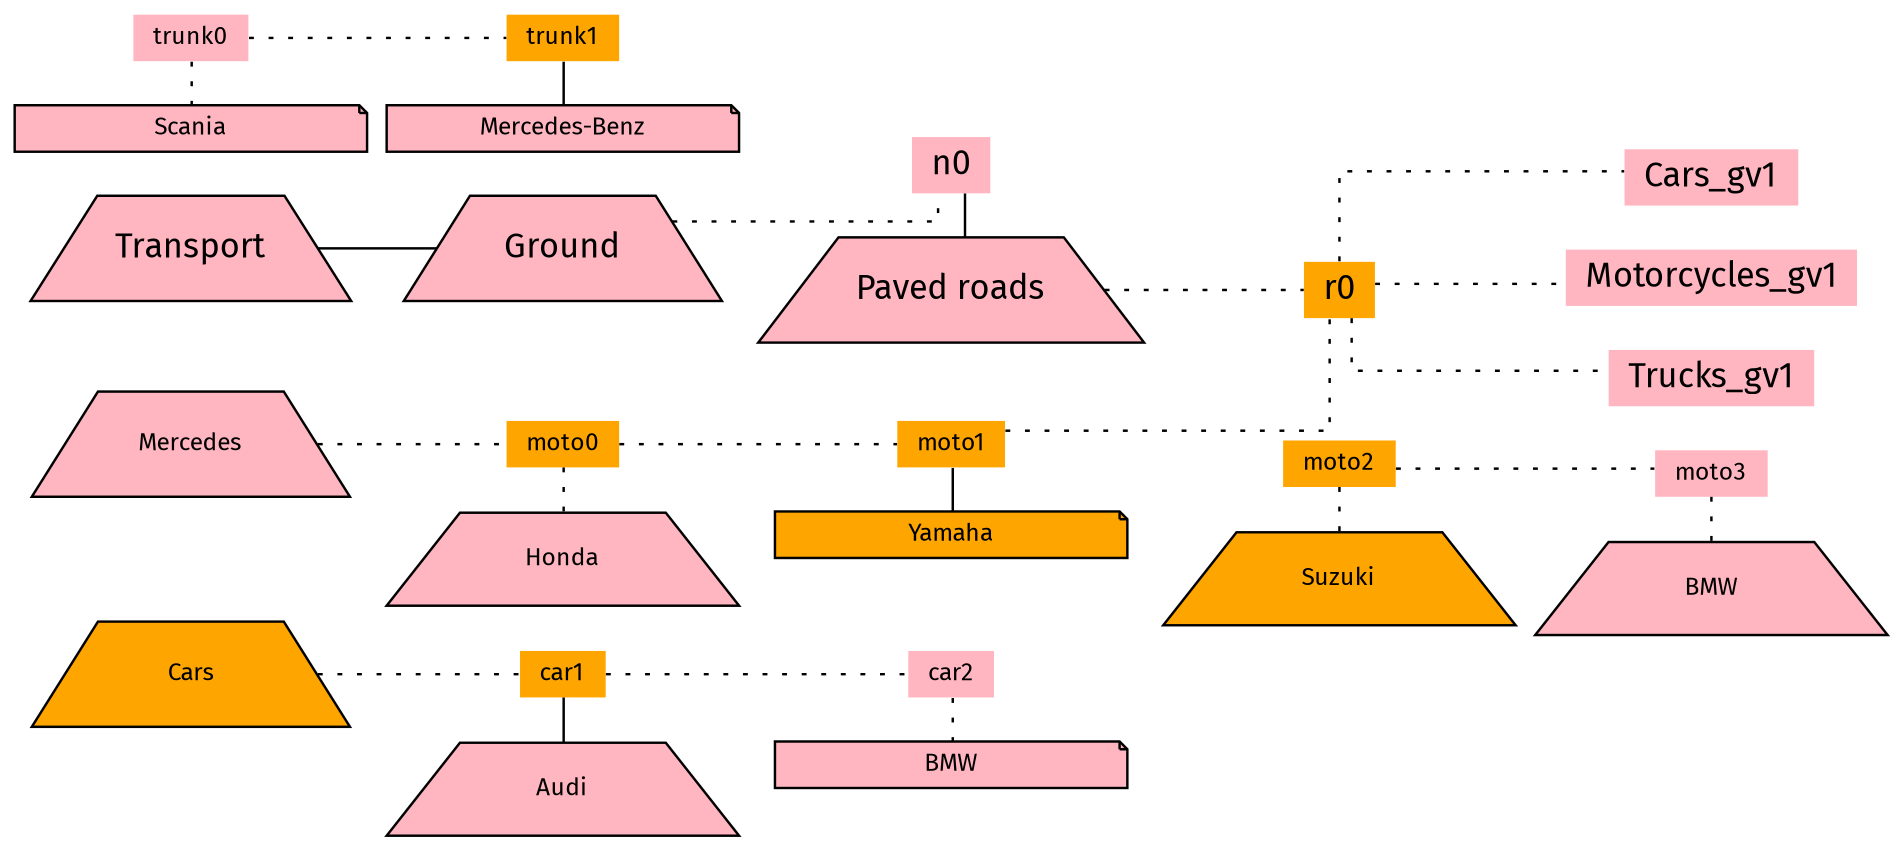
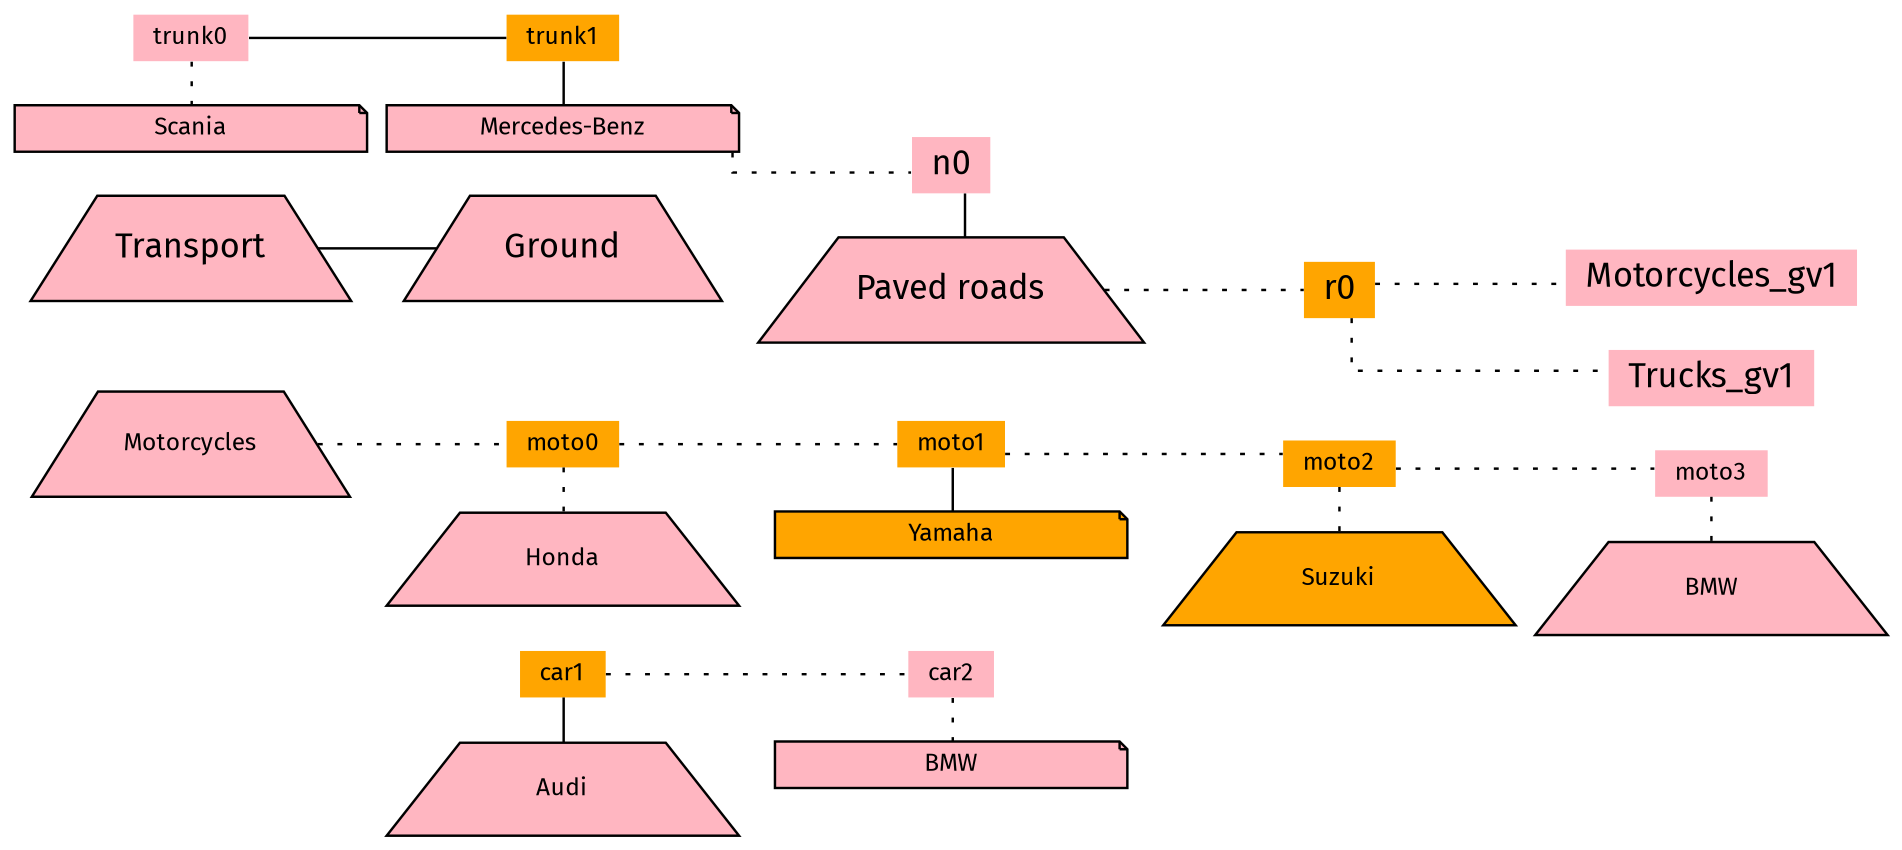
(378, 38) -> (378, 38)
(1711, 177) -> none
(819, 221) -> (812, 173)
(1224, 431) -> (1144, 454)
(191, 444) -> (191, 444)
(191, 674) -> none
